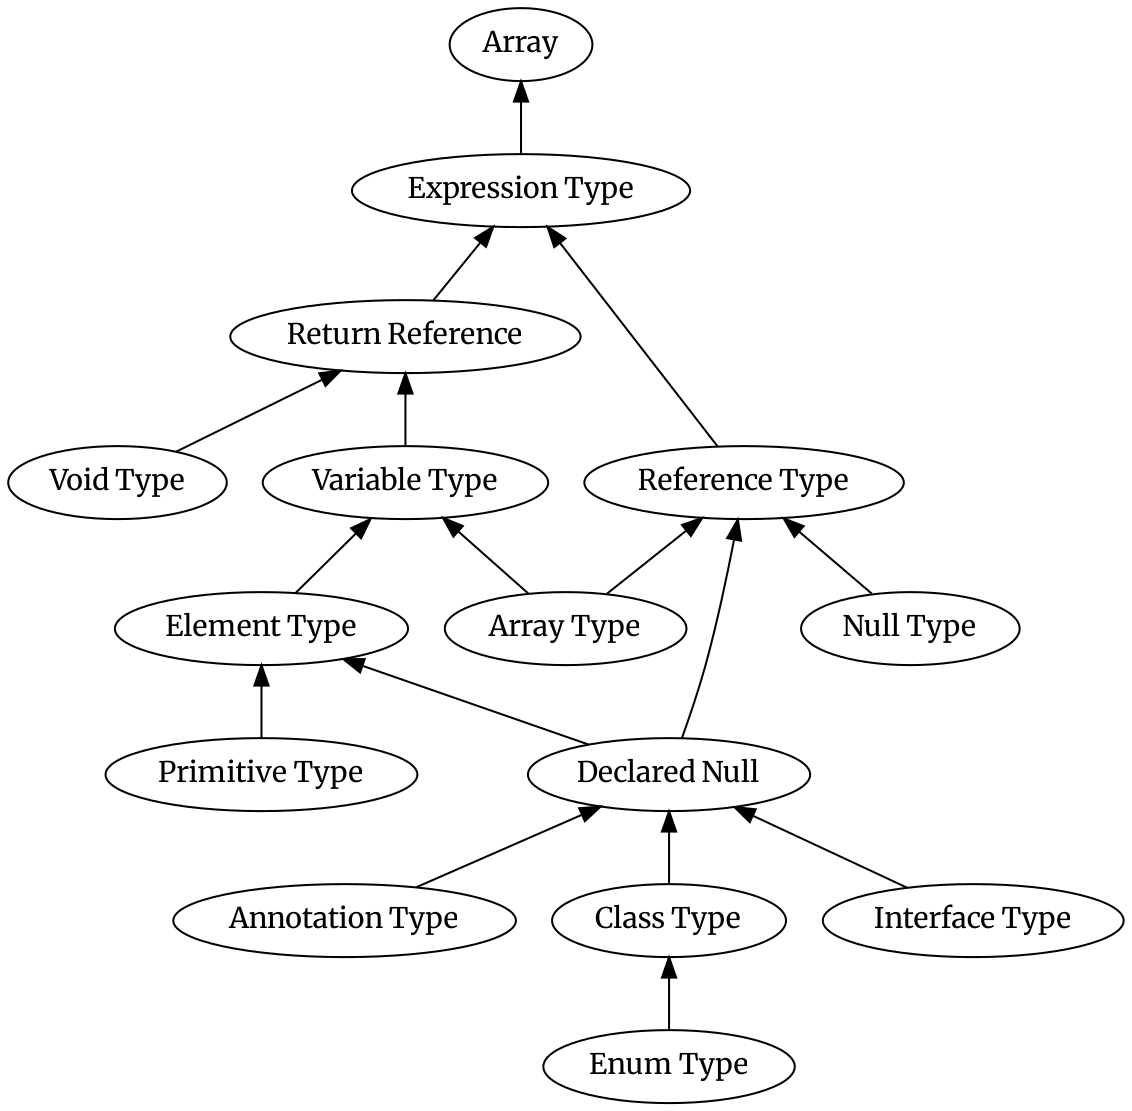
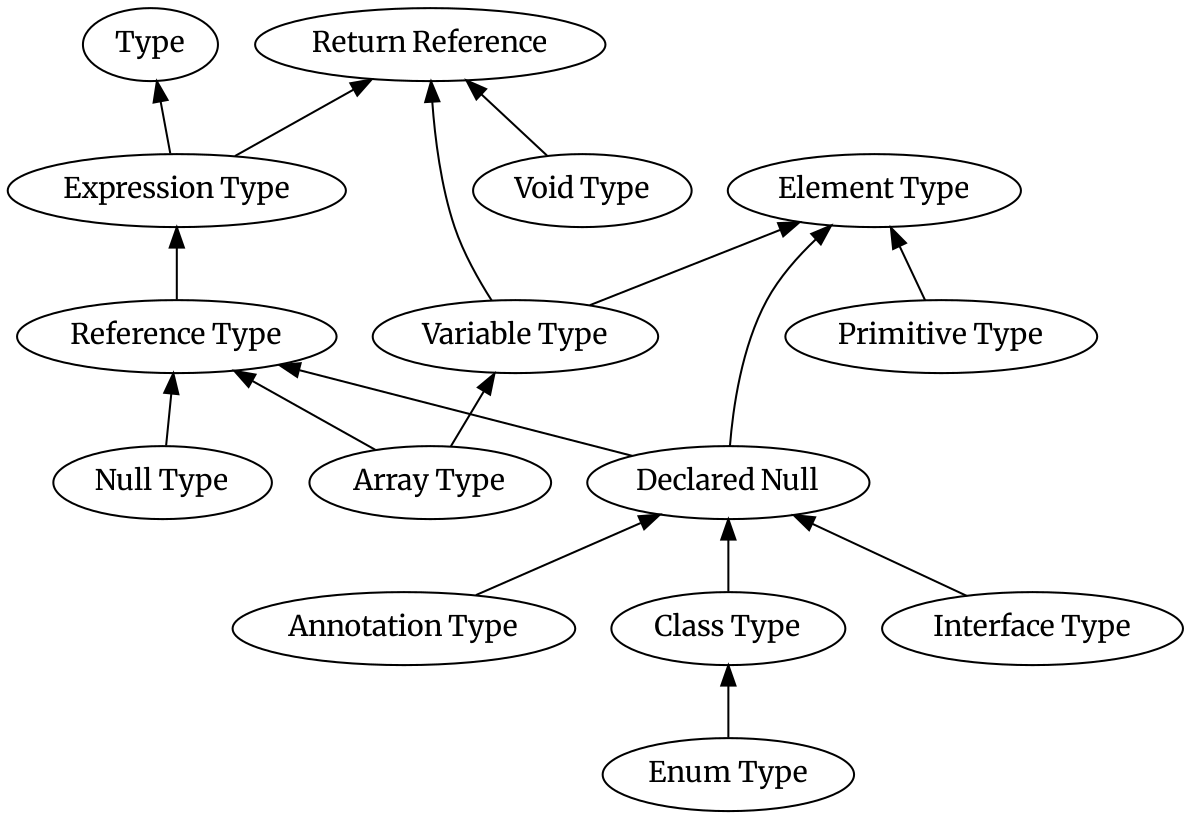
(521, 45) -> (150, 45)
(457, 271) -> (294, 123)
(326, 563) -> (685, 268)
